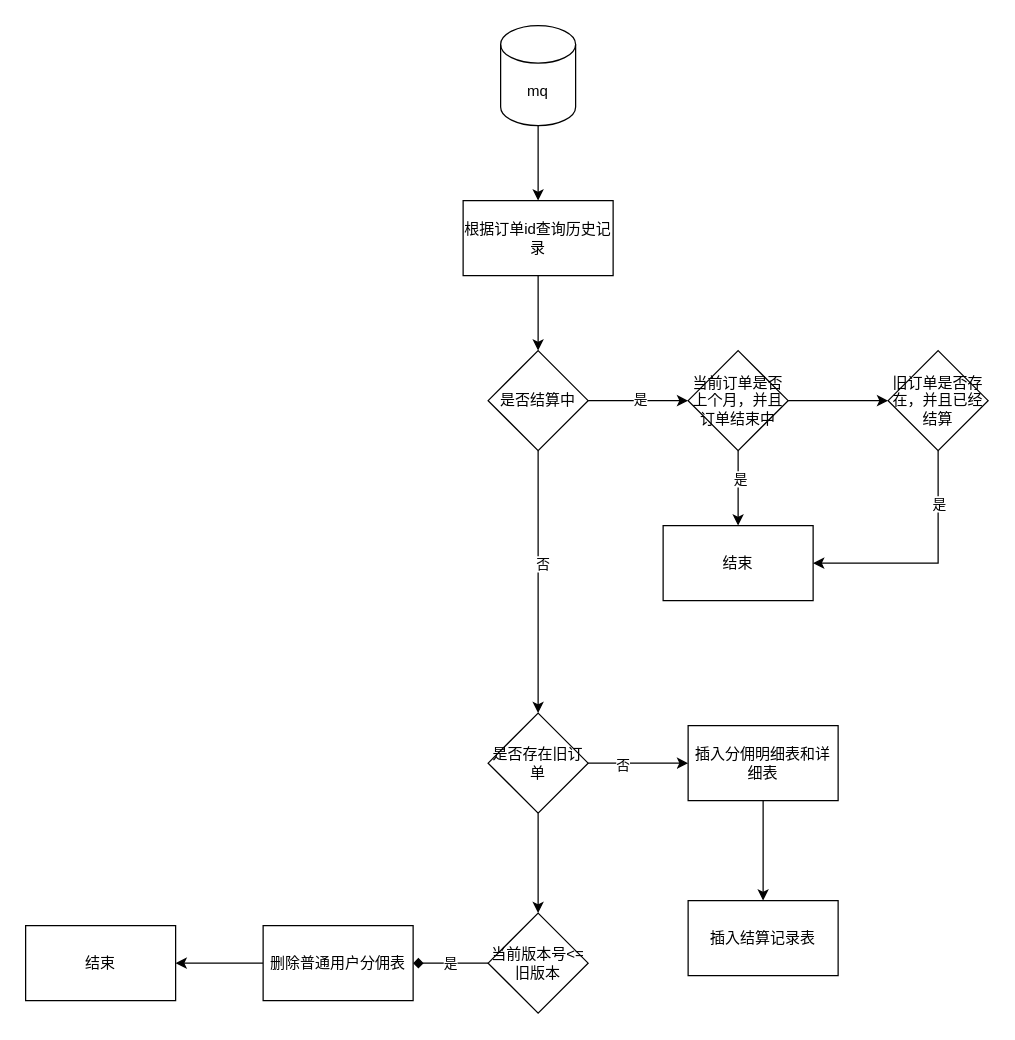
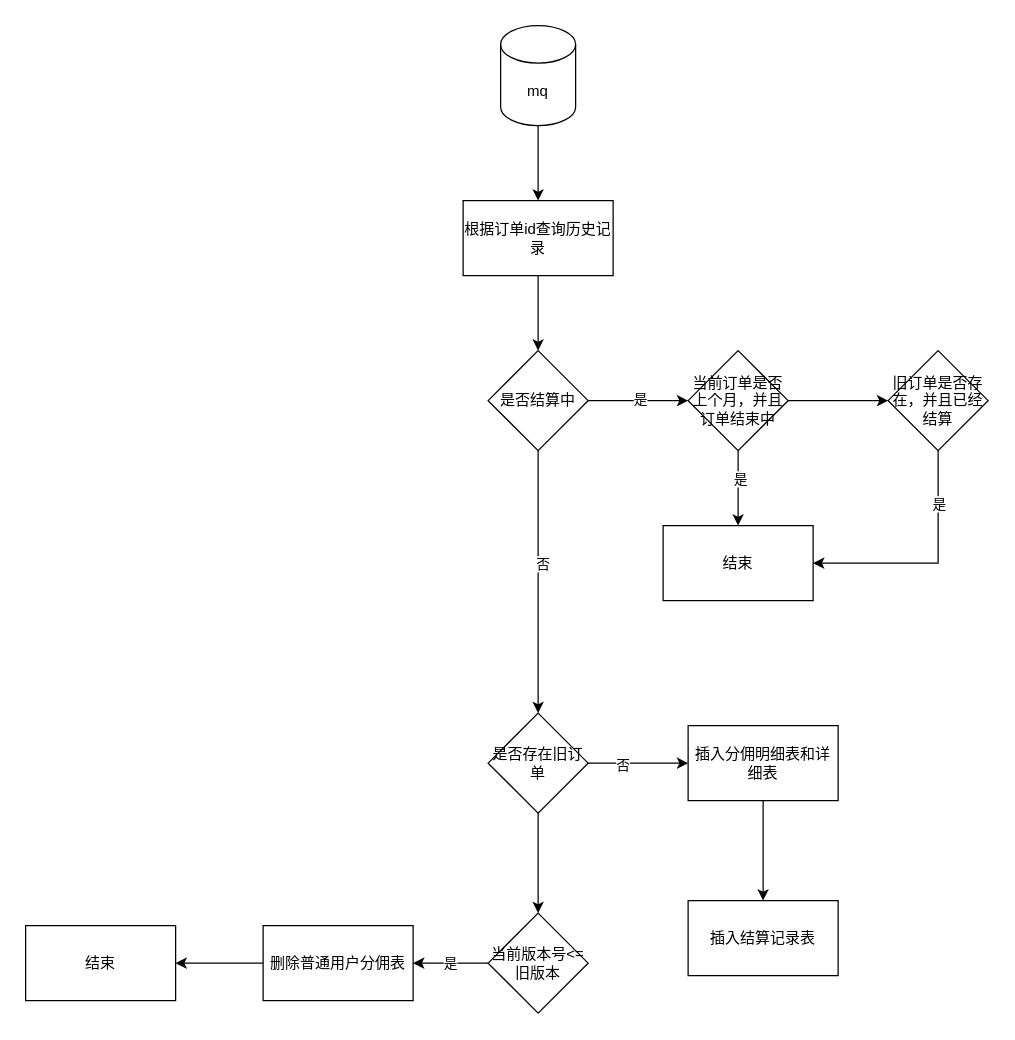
(424, 963) -> (423, 963)
